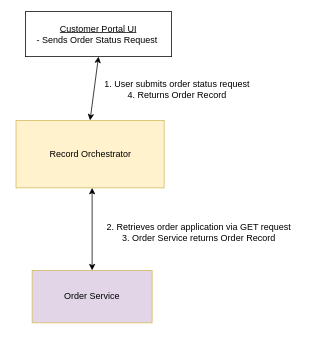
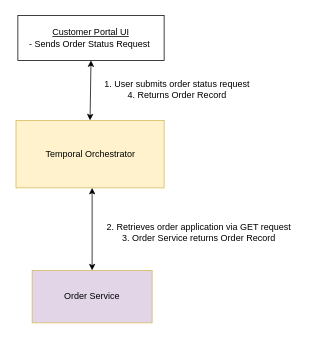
(98, 34) -> (91, 38)
(90, 154) -> (90, 154)
